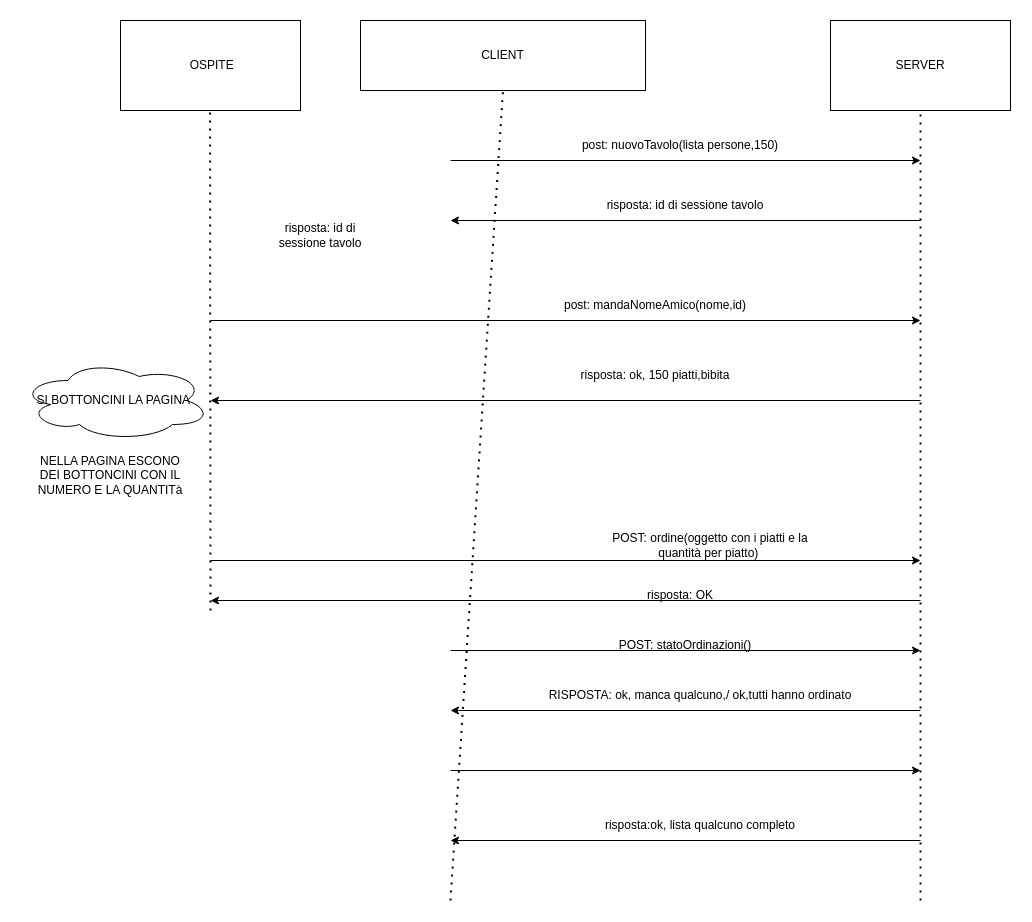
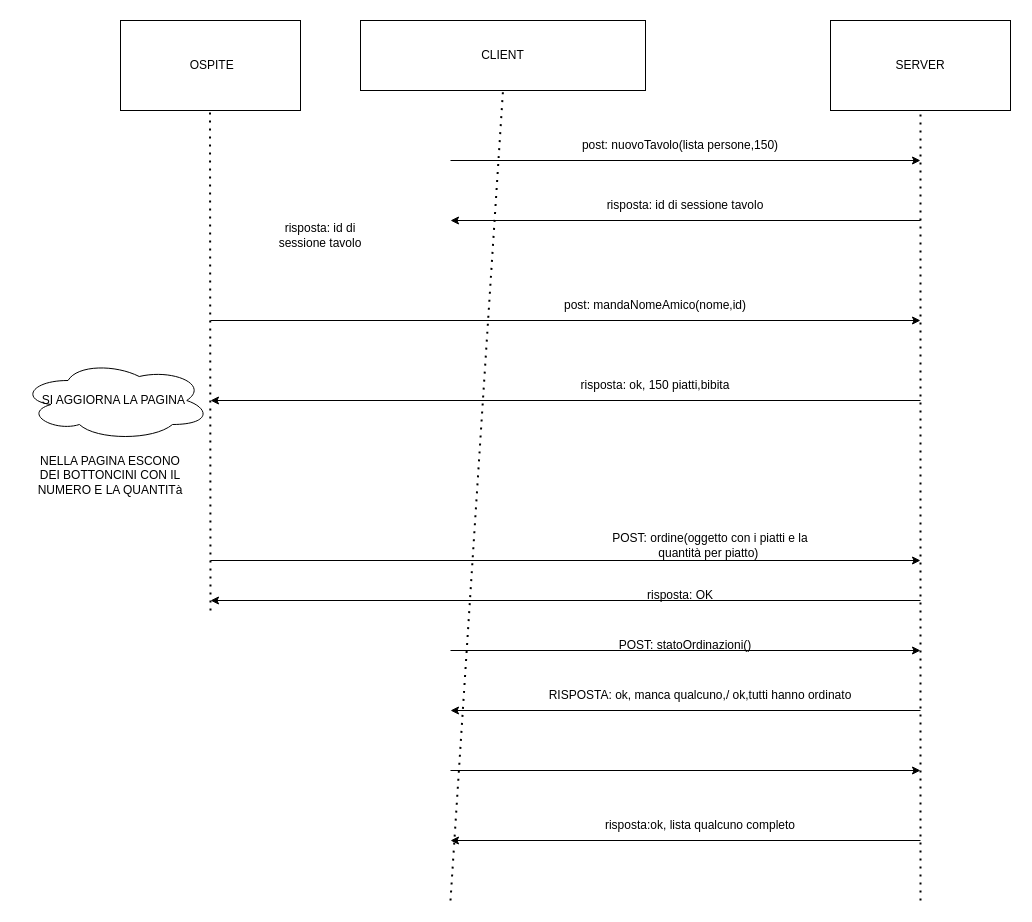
(656, 376) -> (656, 386)
(116, 401) -> (116, 401)
